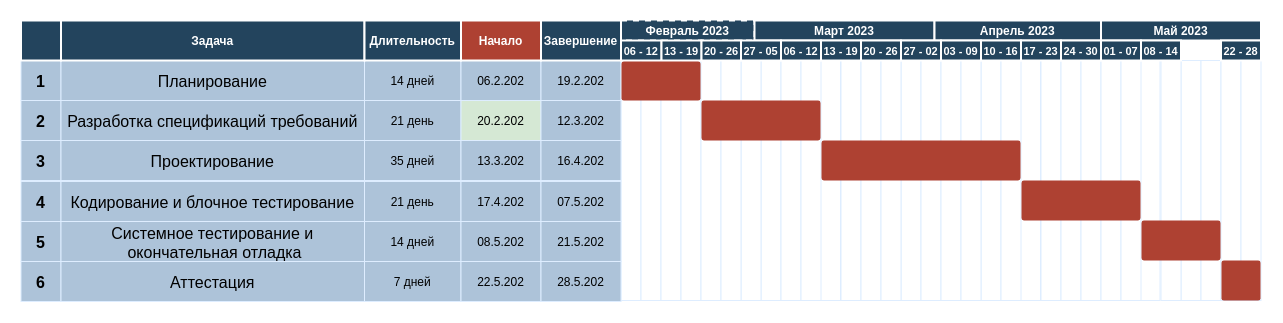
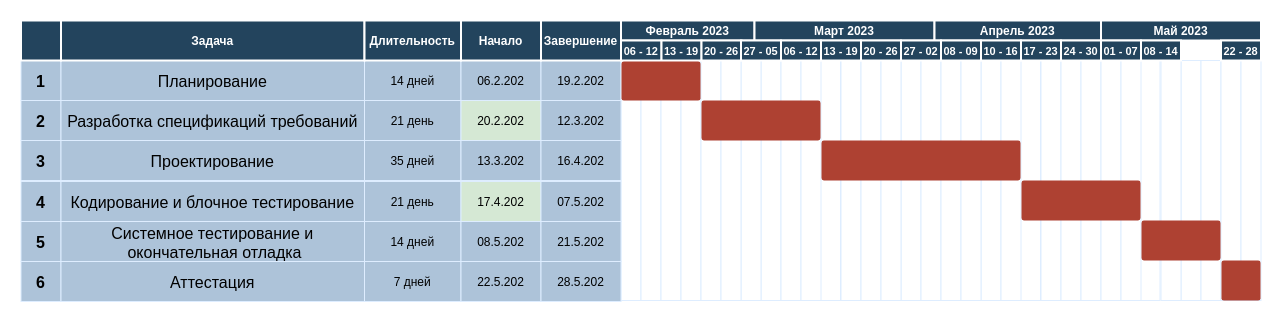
(688, 31) -> (688, 31)
(501, 41) -> (501, 41)
(961, 51) -> (961, 51)
(501, 202) -> (501, 202)
